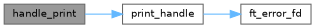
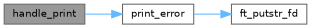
(163, 14) -> (158, 14)
(276, 14) -> (269, 14)
